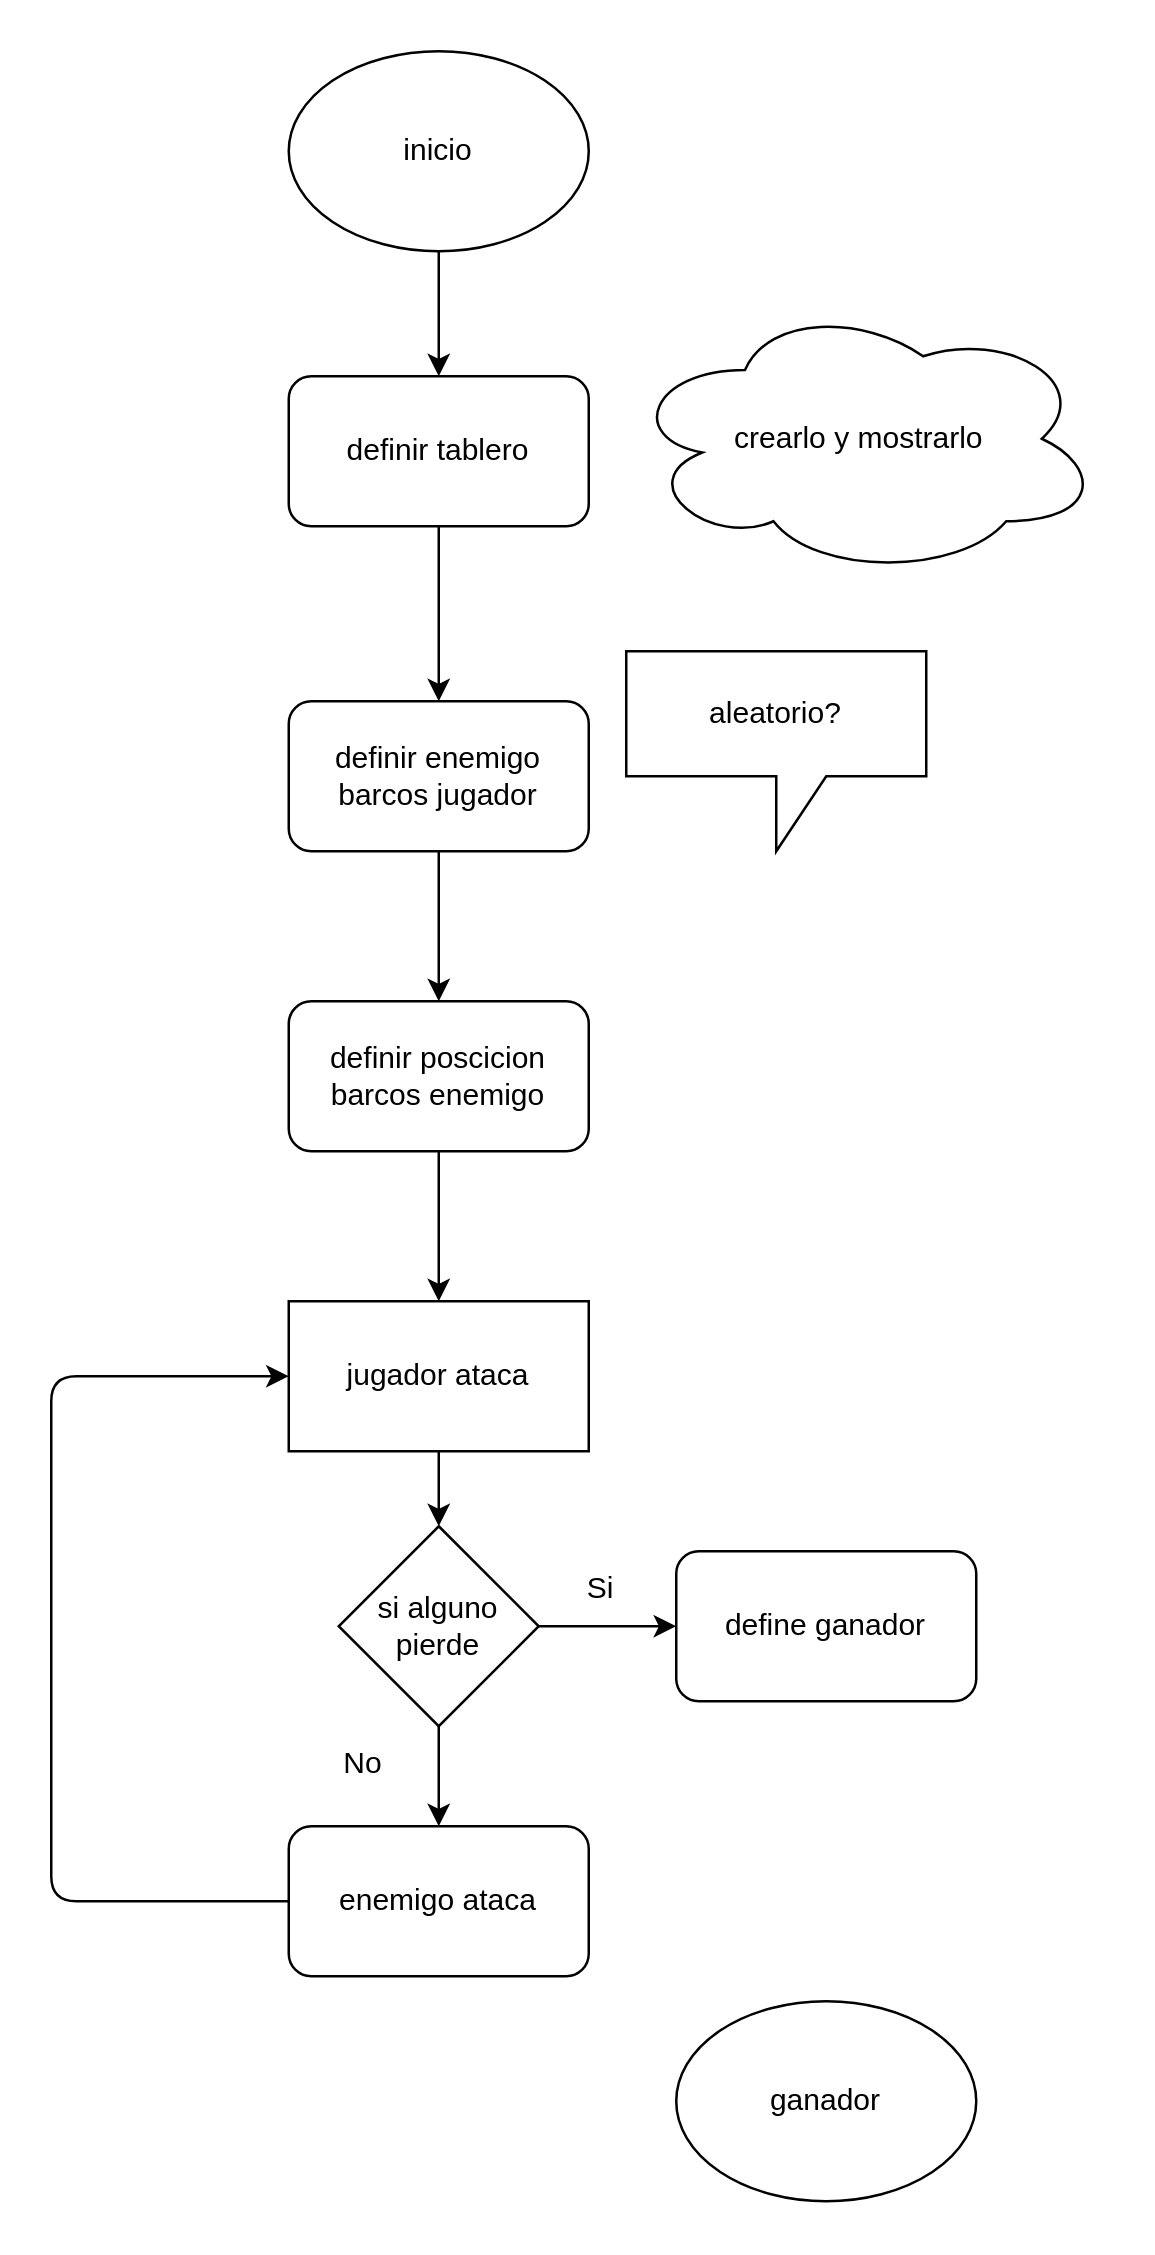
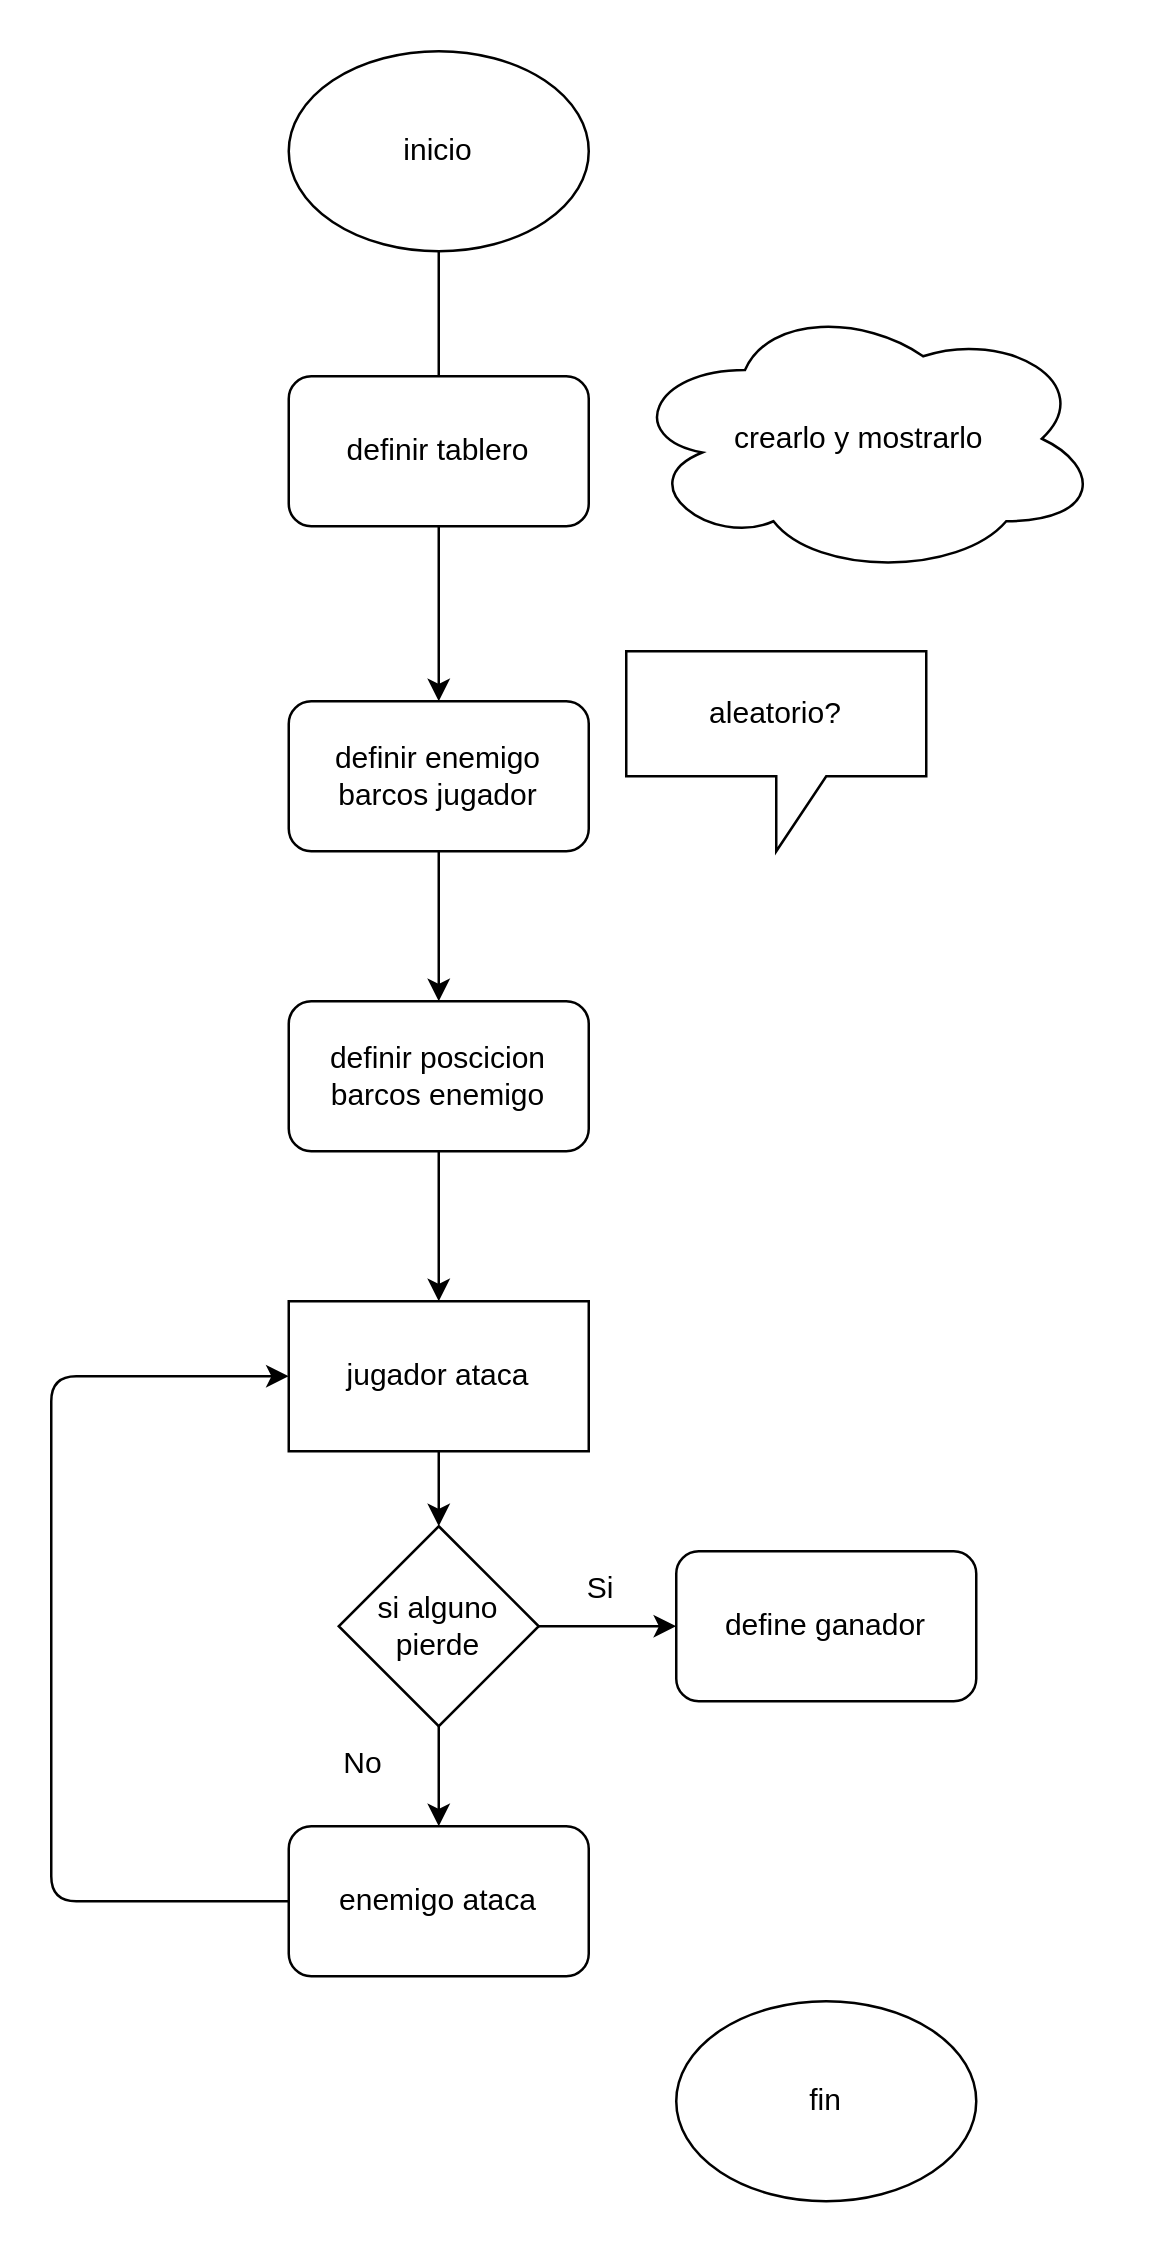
(439, 358) -> (439, 365)
(826, 2101) -> (826, 2101)
